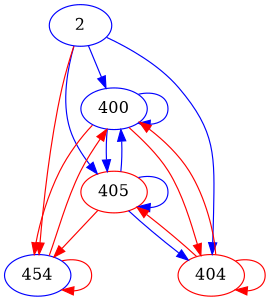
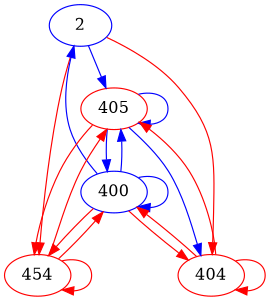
(95, 61) -> (68, 120)
(200, 118) -> (200, 118)
none -> (70, 195)
(38, 275) -> (38, 275)
